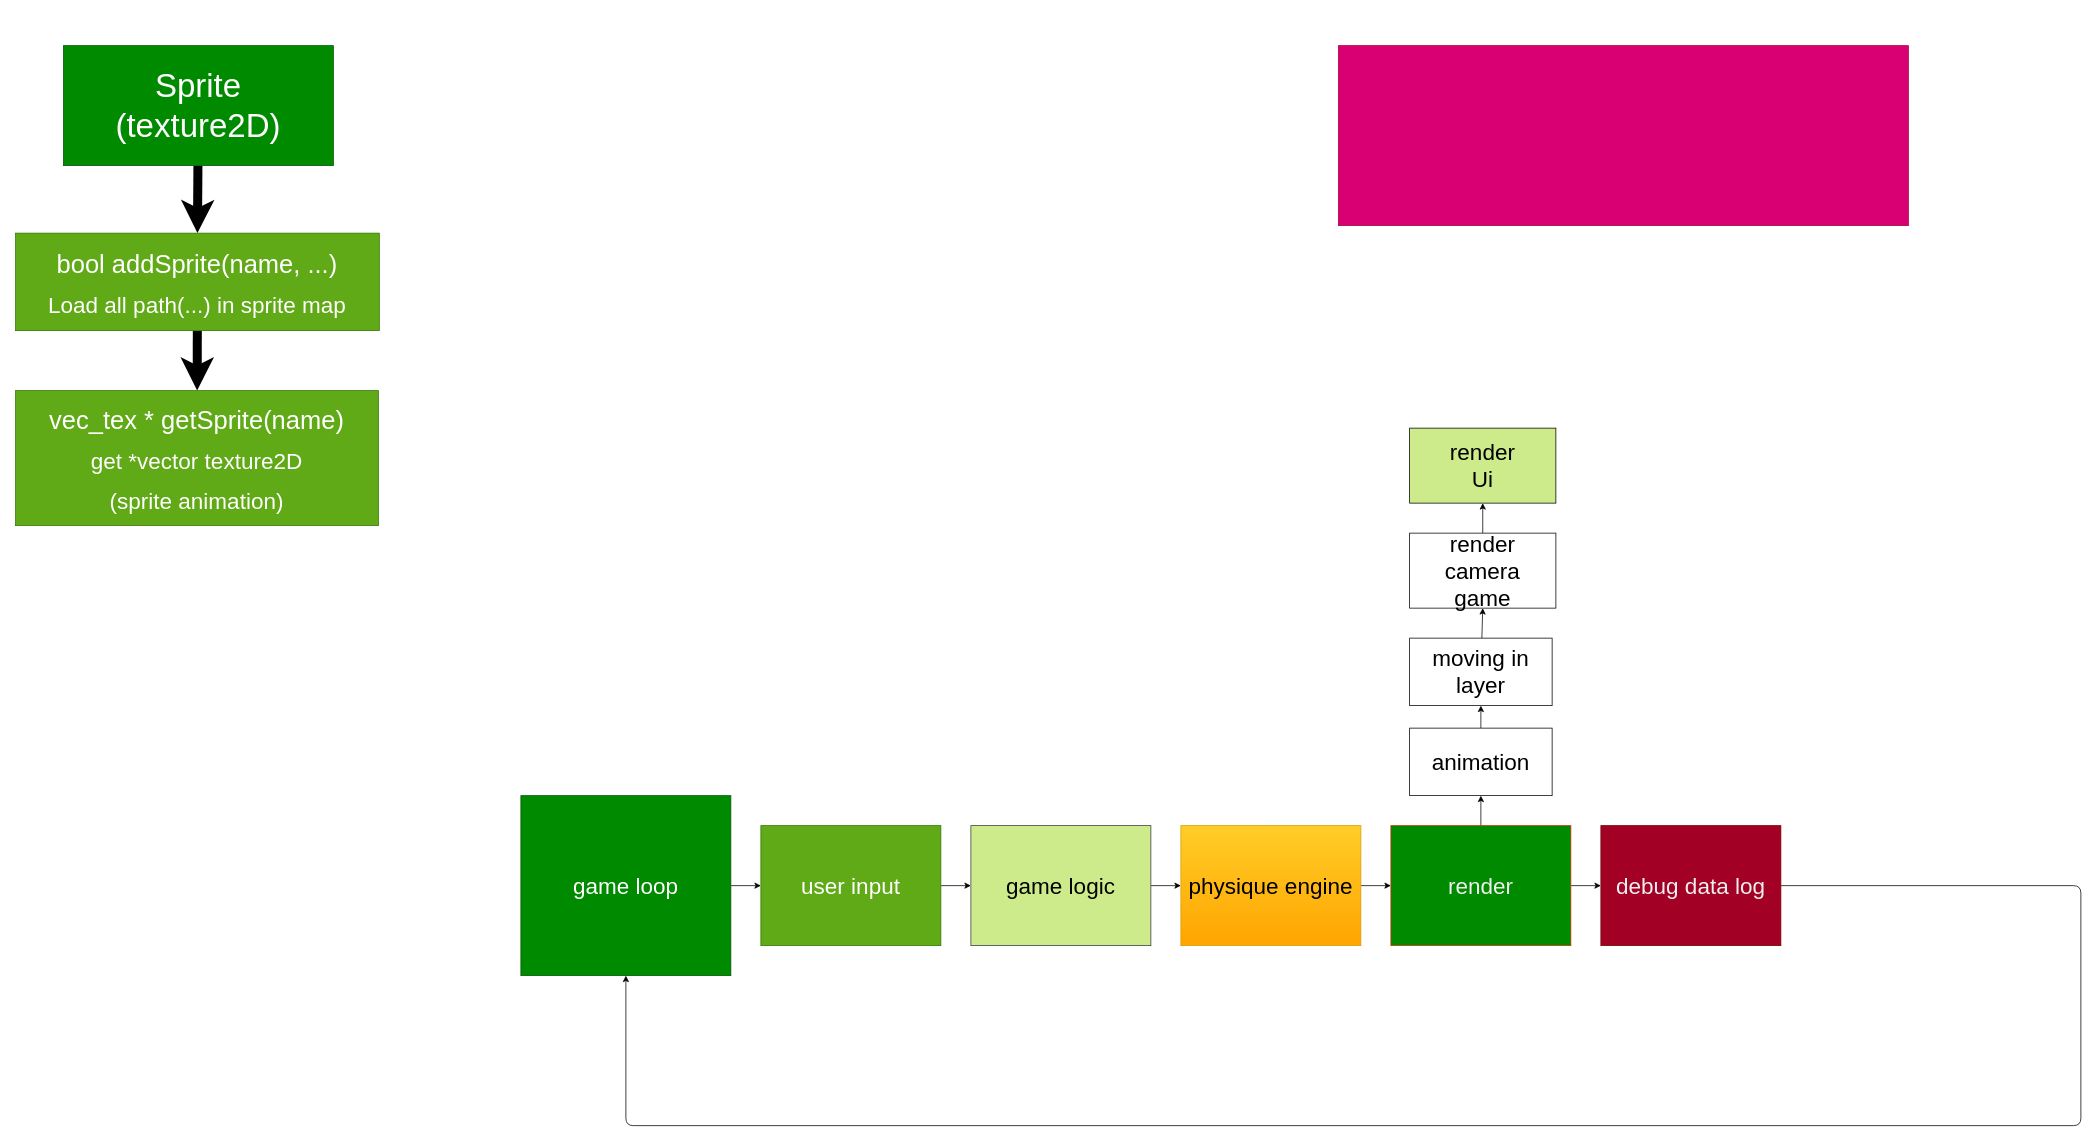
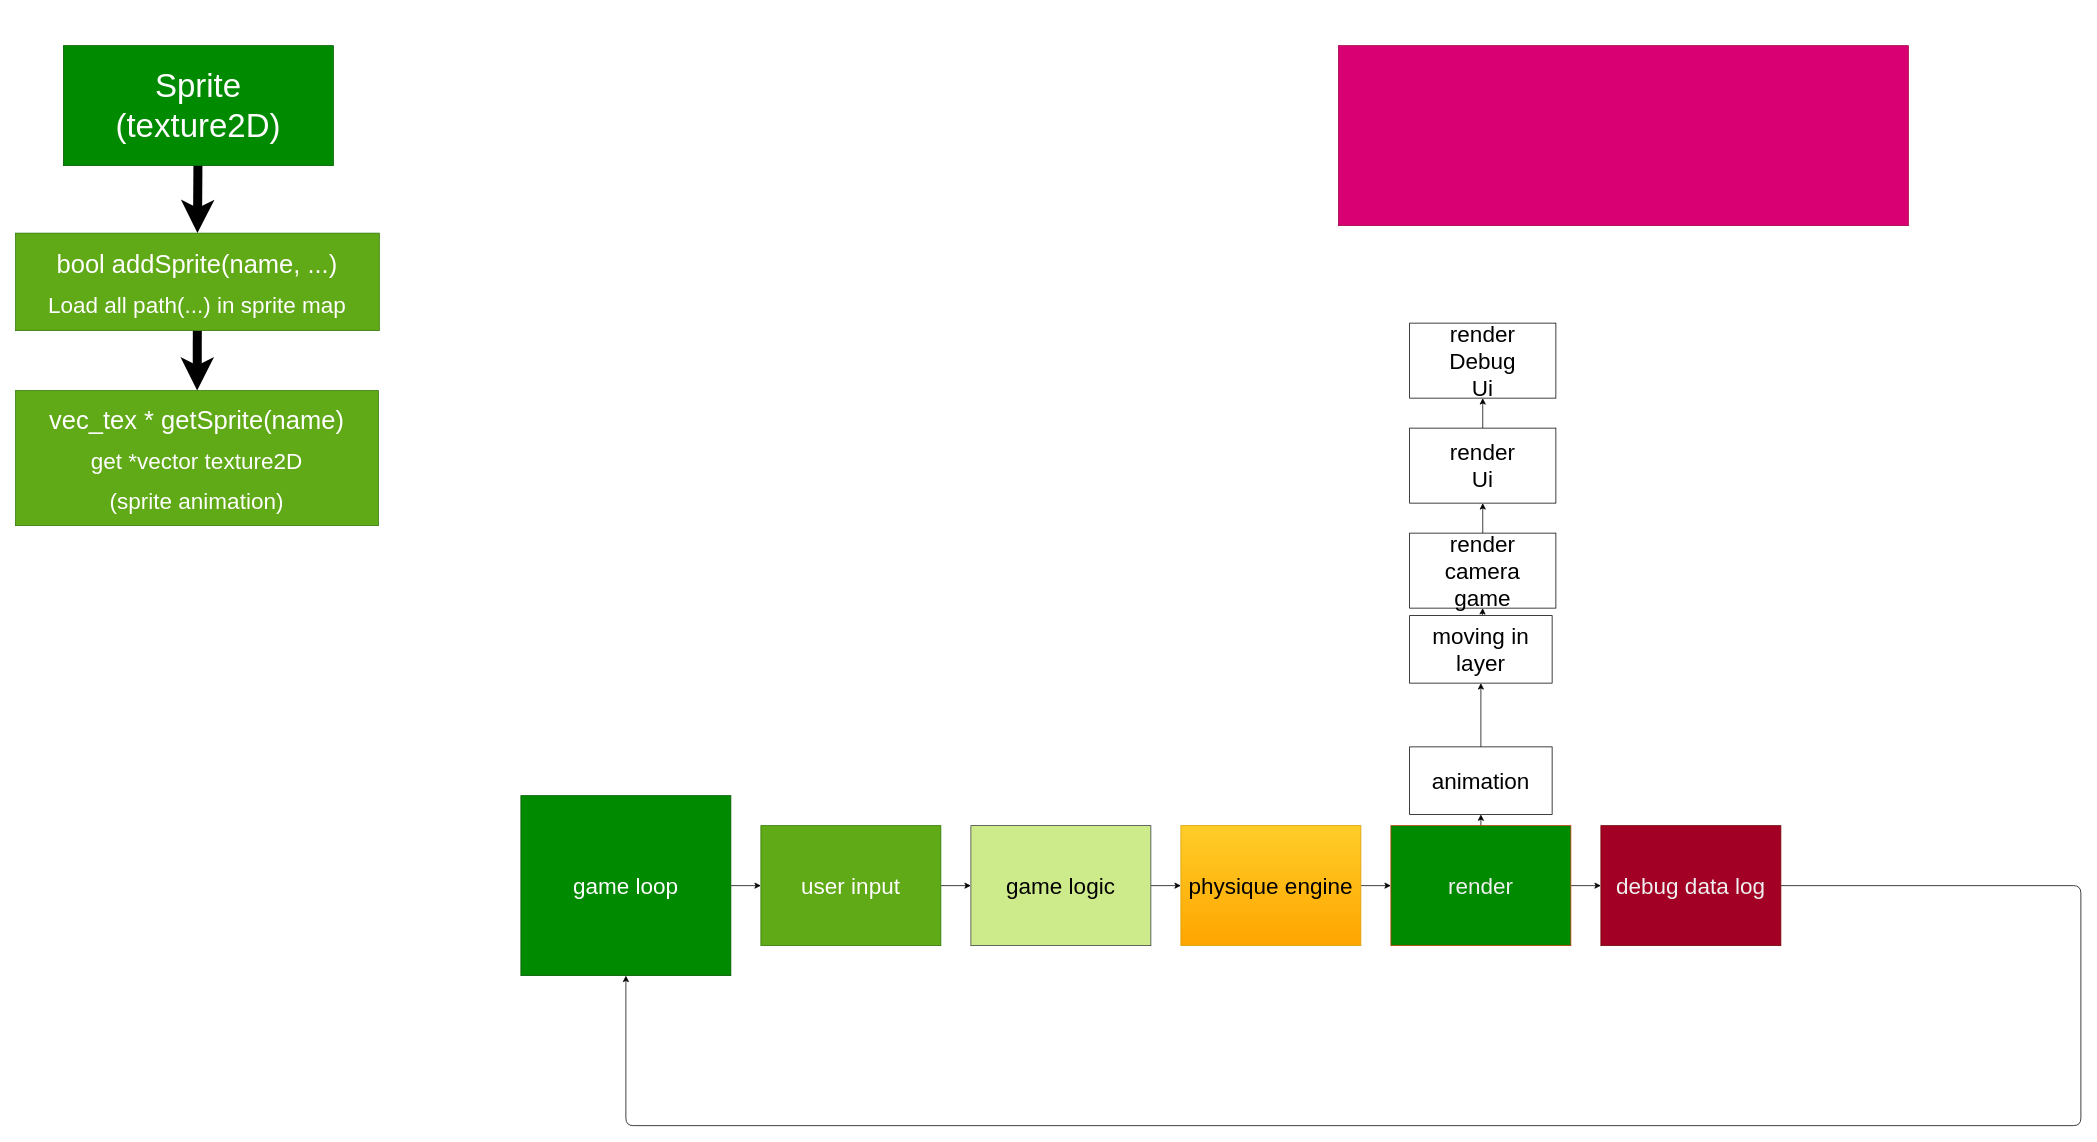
none -> (1483, 360)
none -> (1483, 416)
(1483, 465) -> (1483, 465)
(1481, 672) -> (1481, 649)
(1481, 762) -> (1481, 780)
